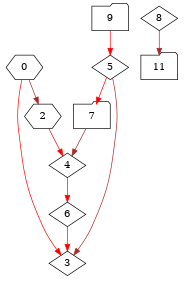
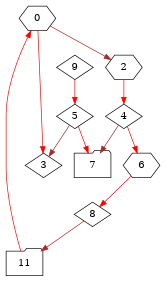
(110, 18) -> (75, 67)
(80, 139) -> (111, 136)
none -> (6, 143)
(67, 214) -> (142, 165)
(67, 236) -> (118, 189)
